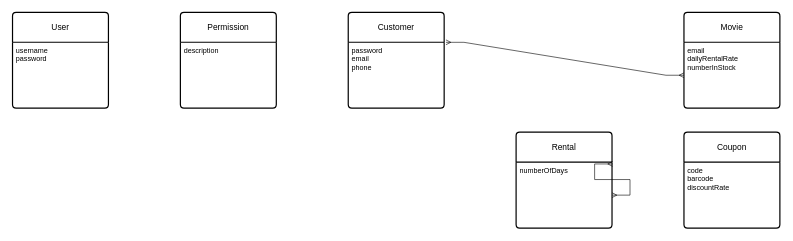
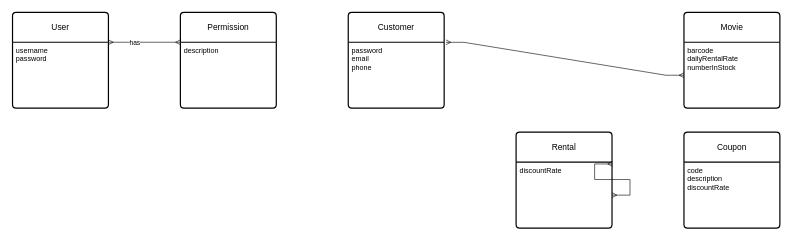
none -> (144, 42)
(715, 59) -> (715, 59)
(544, 171) -> (543, 171)
(711, 179) -> (711, 179)
